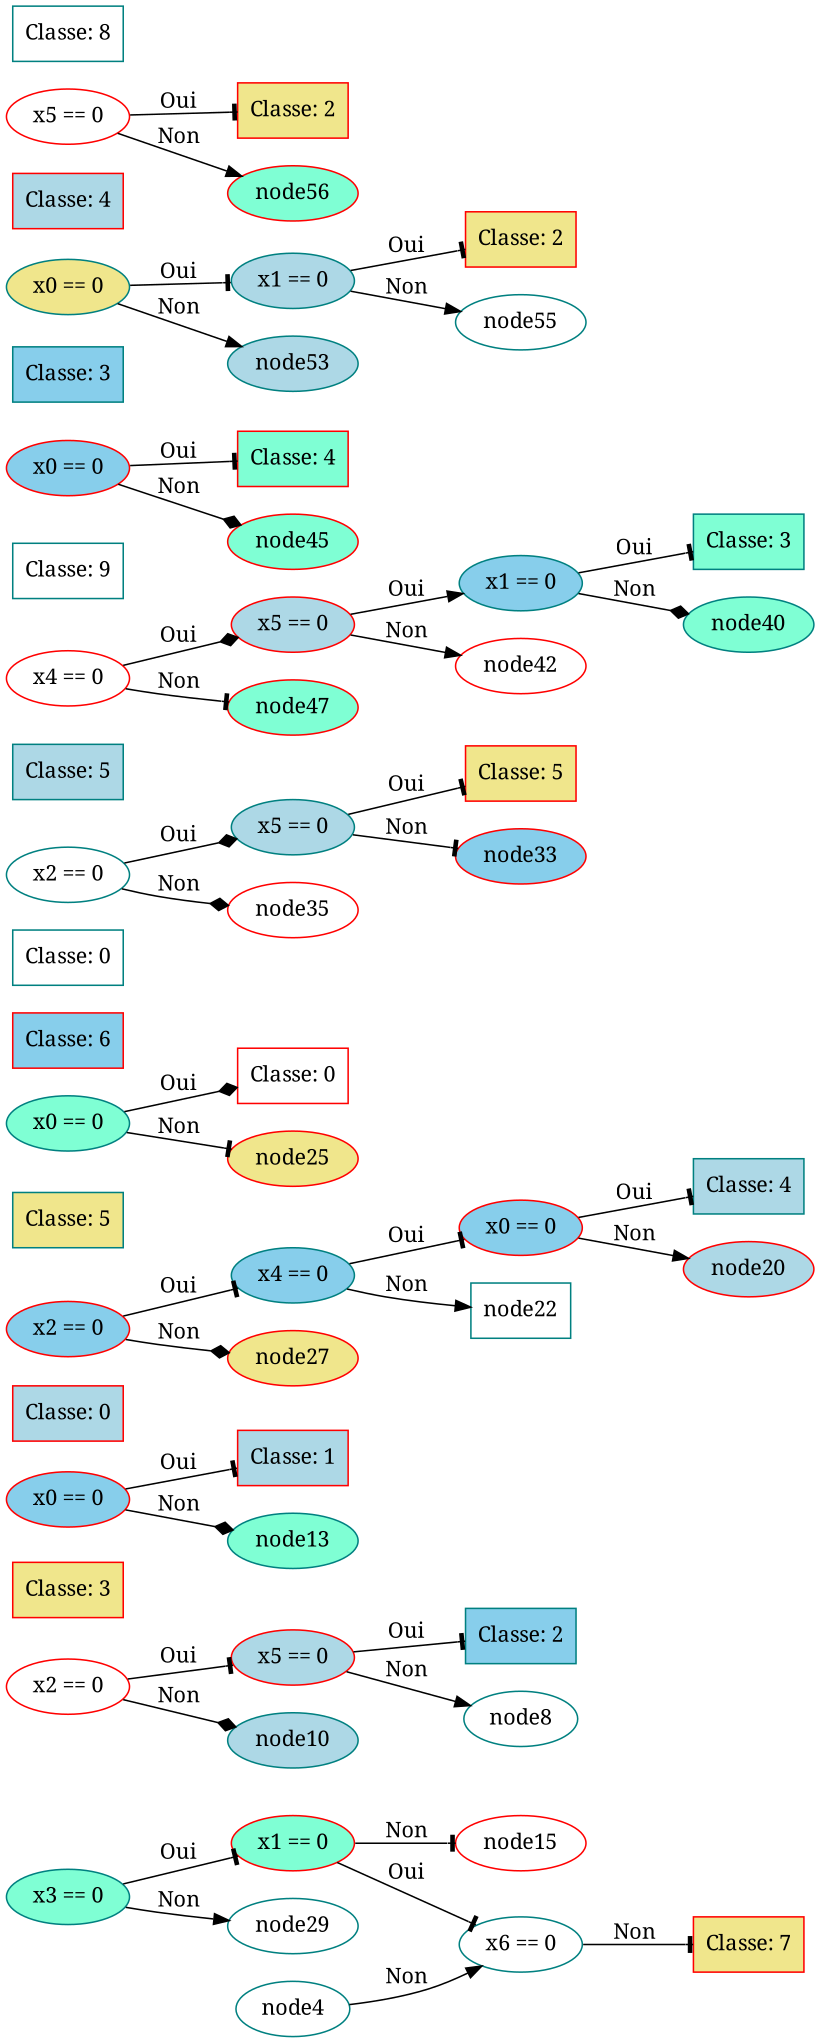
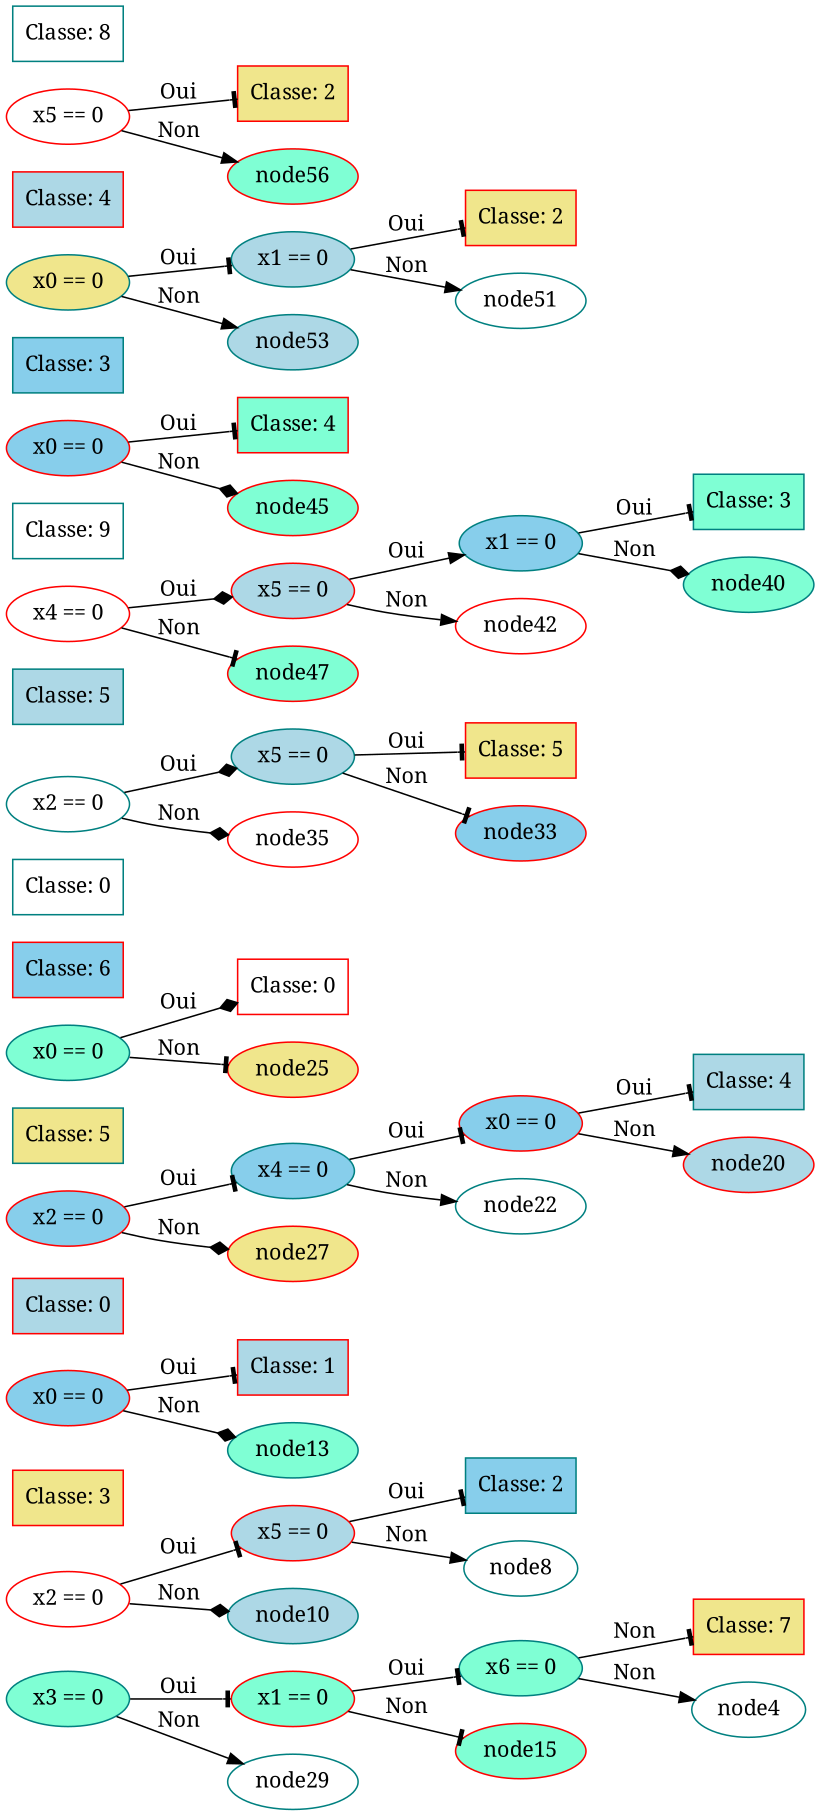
(521, 322) -> (521, 301)
(521, 1311) -> (521, 1206)
(521, 1843) -> (521, 1751)
(521, 1944) -> (521, 1668)
(410, 1994) -> (629, 1688)
